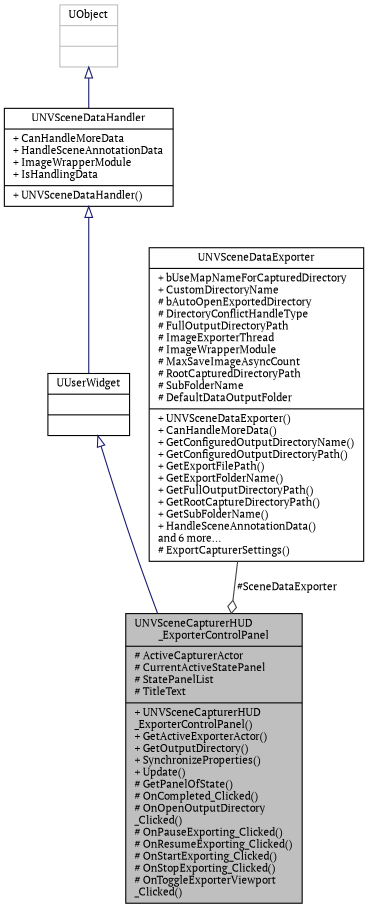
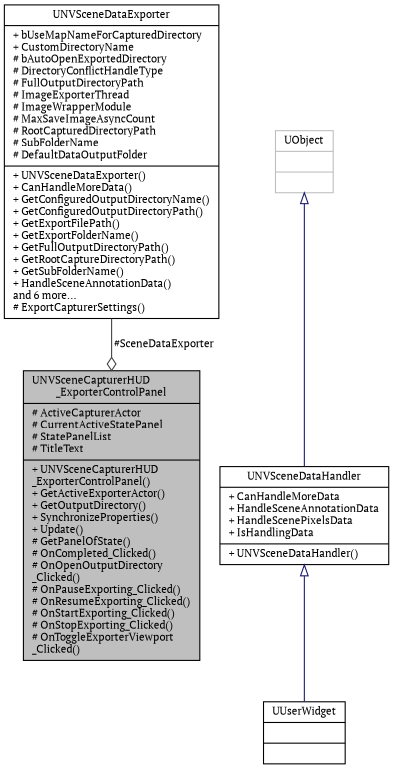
(72, 163) -> (291, 521)
(128, 530) -> none
